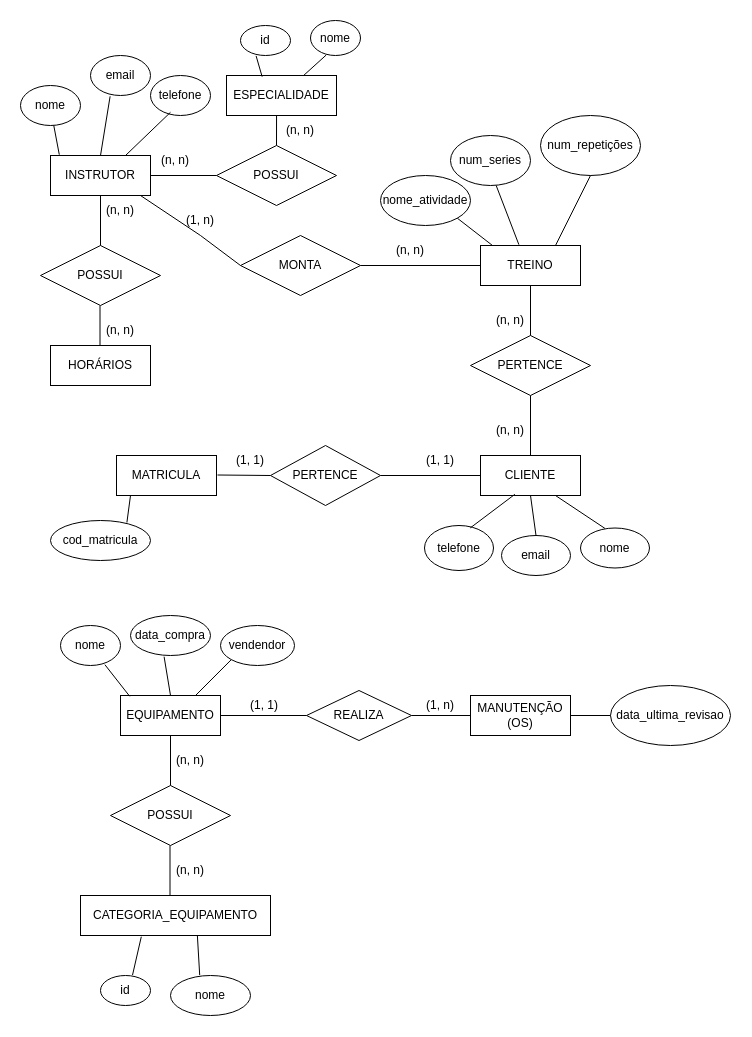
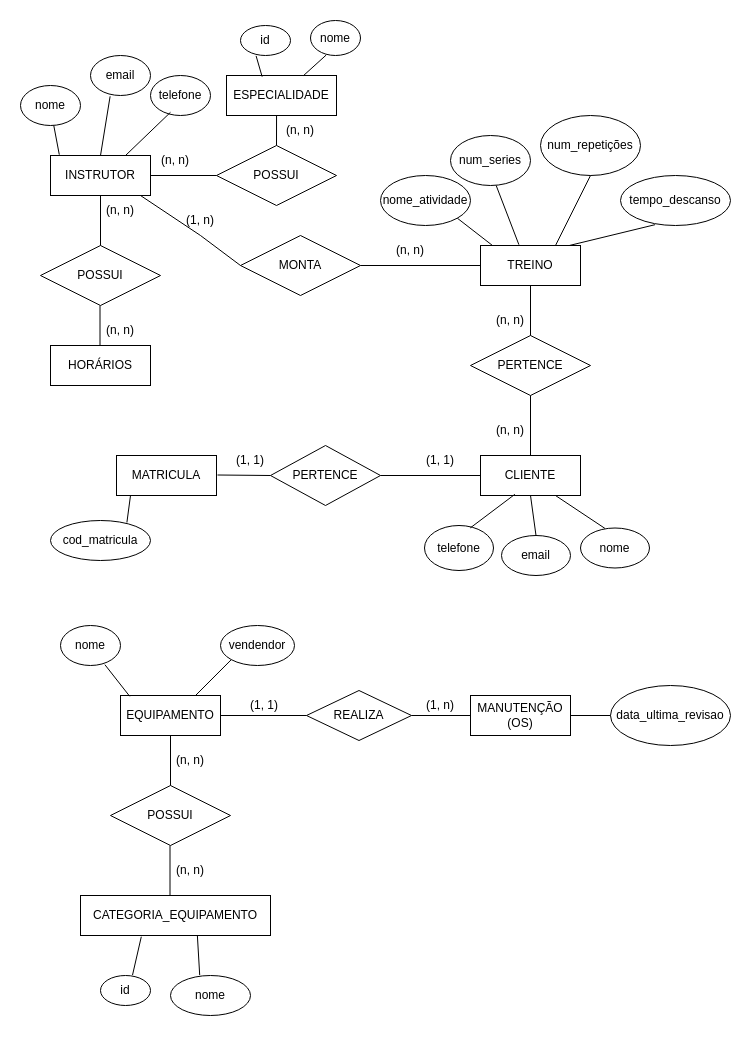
none -> (676, 201)
none -> (612, 235)
(171, 636) -> none
(167, 676) -> none
